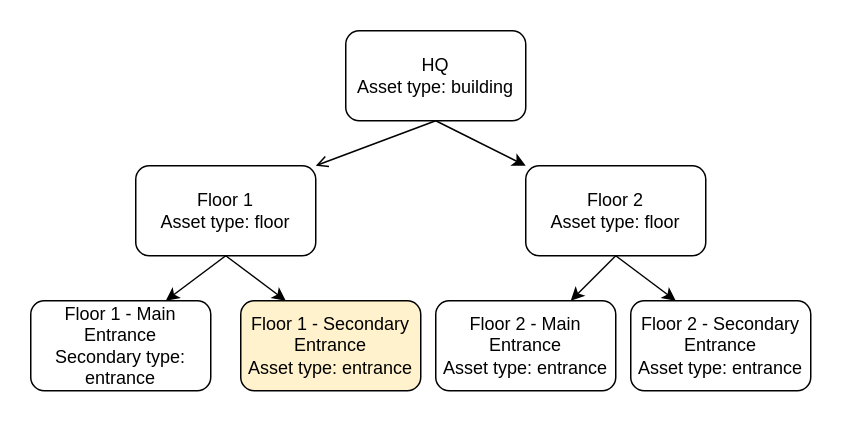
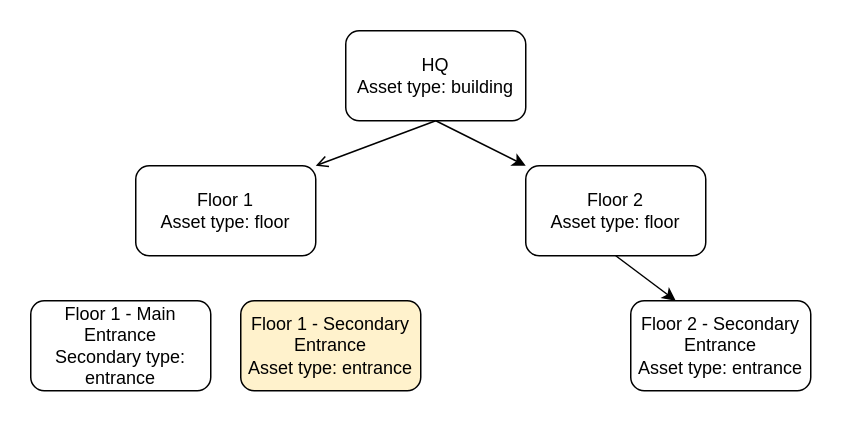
(198, 276) -> none
(252, 276) -> none
(596, 276) -> none
(526, 346) -> none
